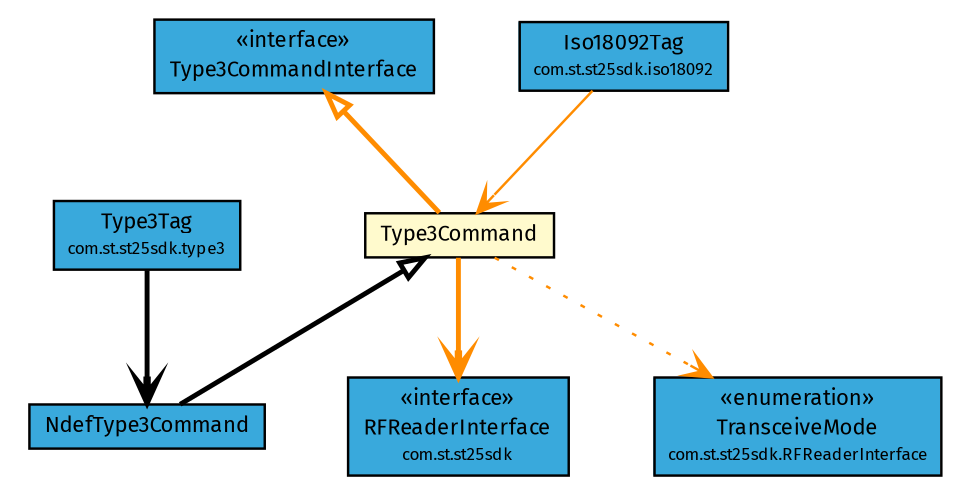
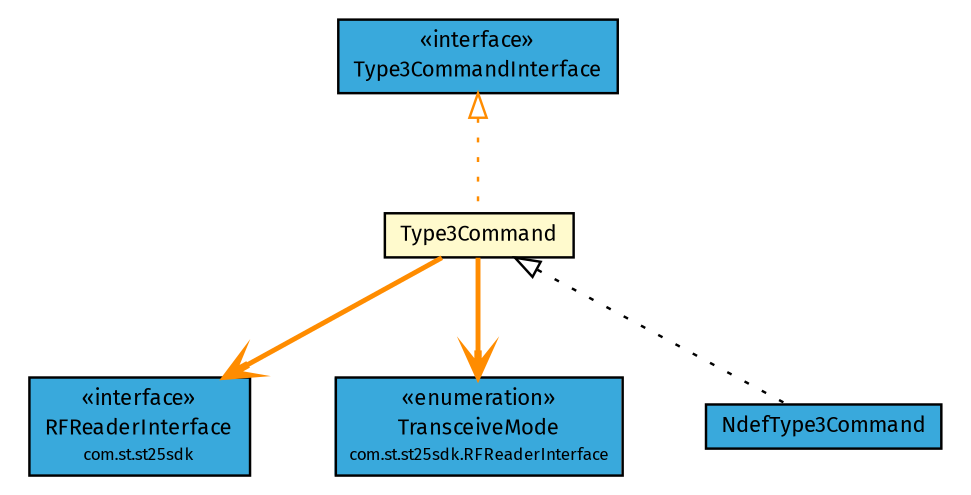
(623, 56) -> none
(391, 162) -> (478, 165)
(147, 235) -> none
(592, 311) -> (478, 305)
(292, 338) -> (662, 337)
